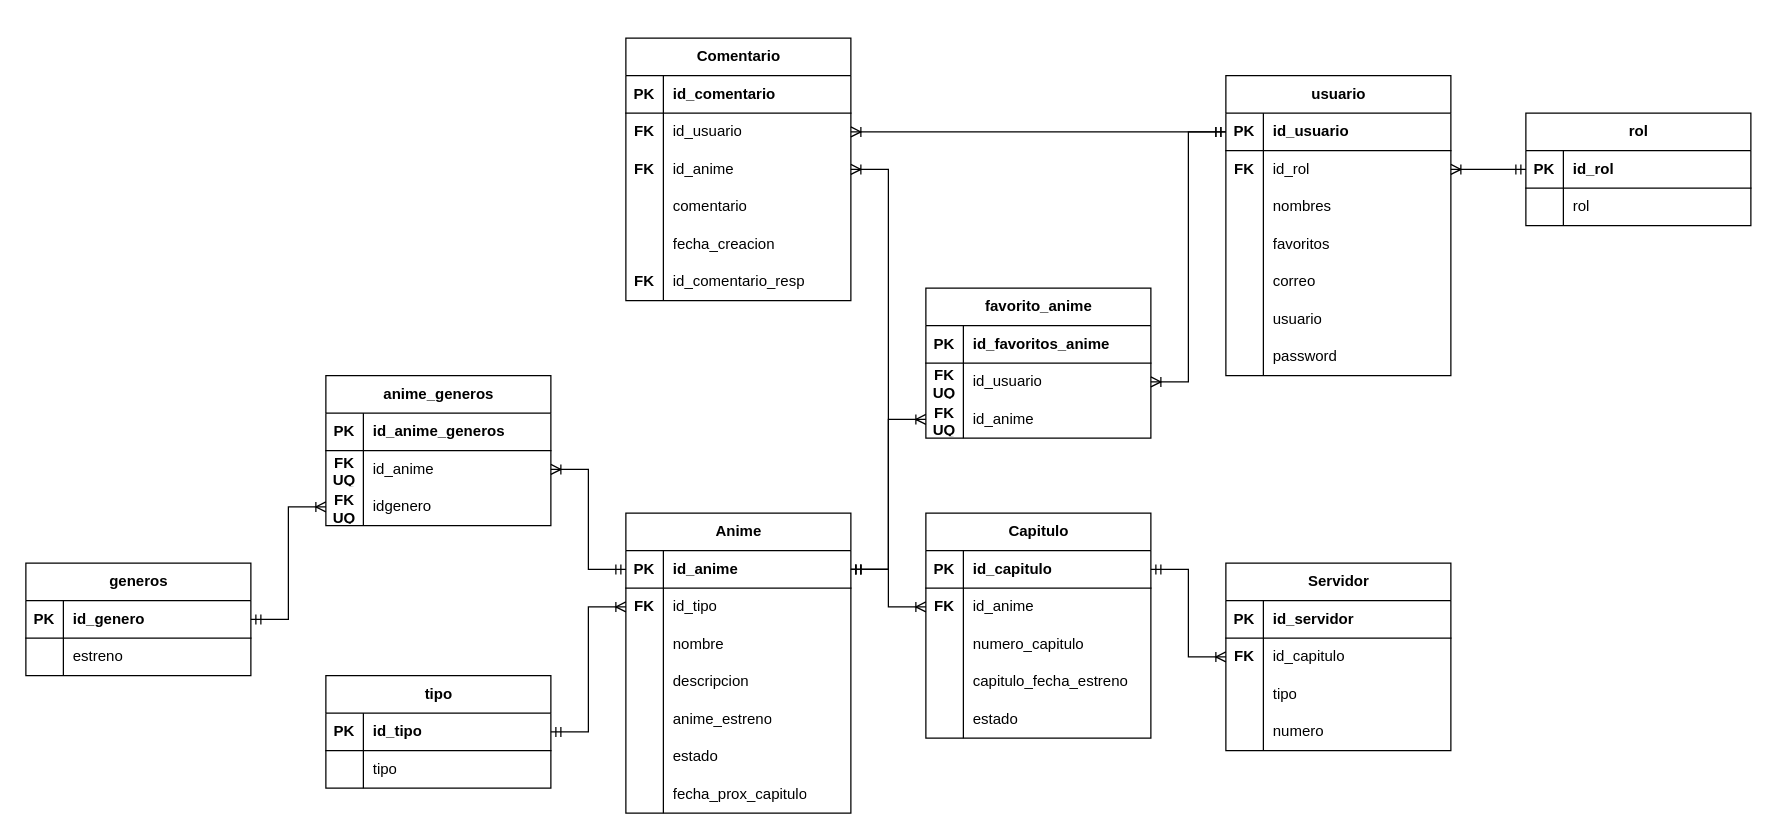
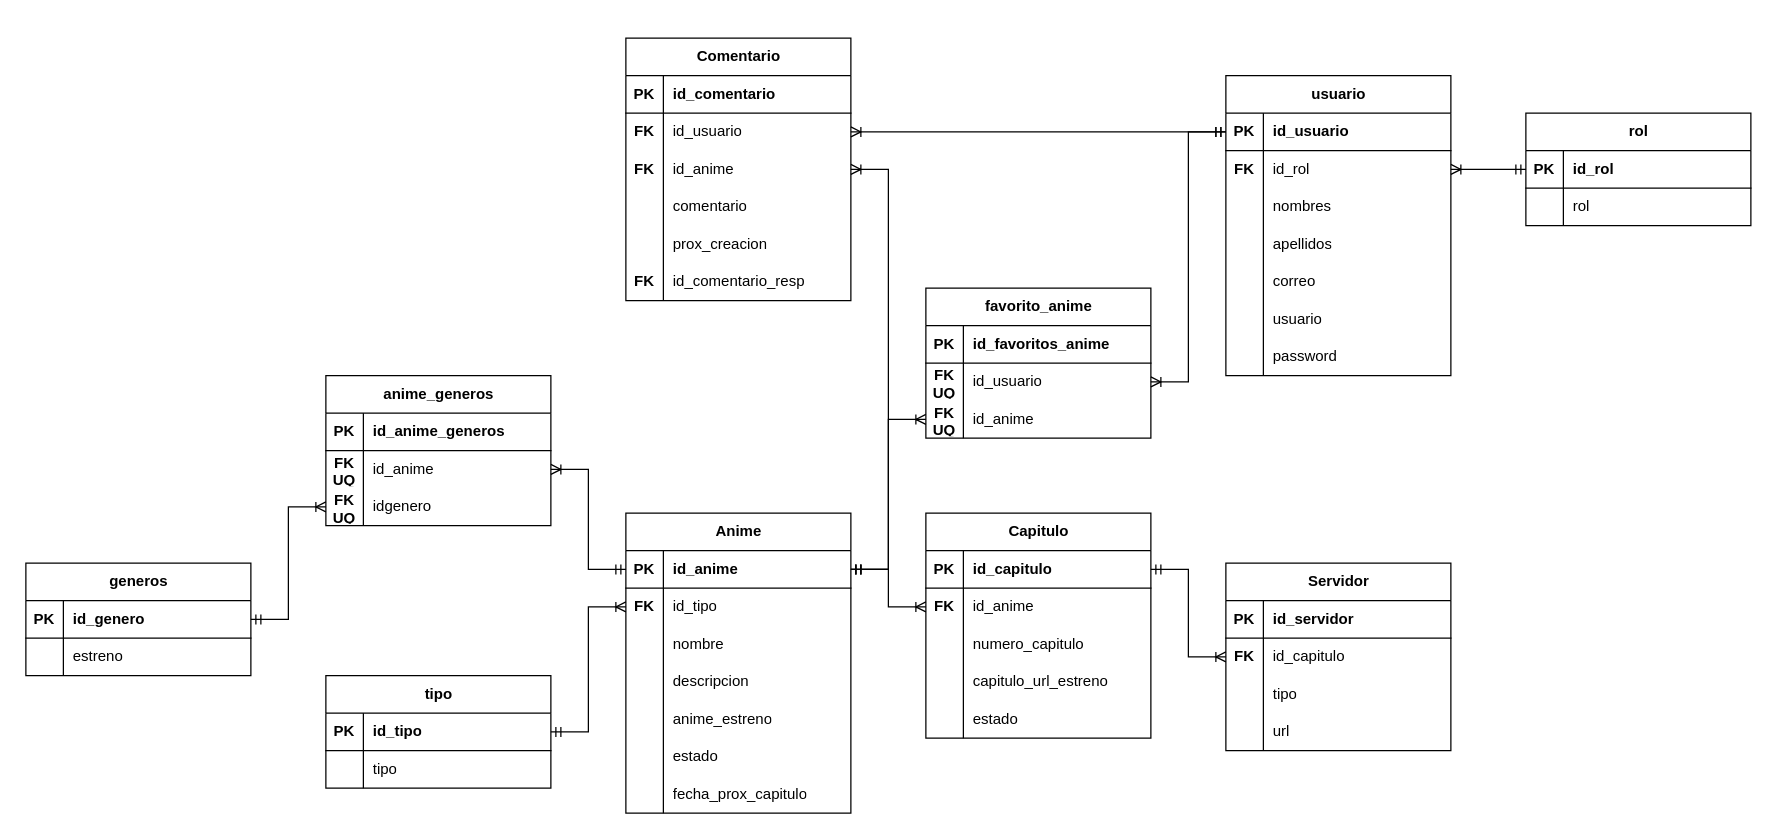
(730, 244) -> (726, 244)
(1309, 244) -> (1305, 244)
(1062, 682) -> (1051, 682)
(1298, 732) -> (1284, 732)
